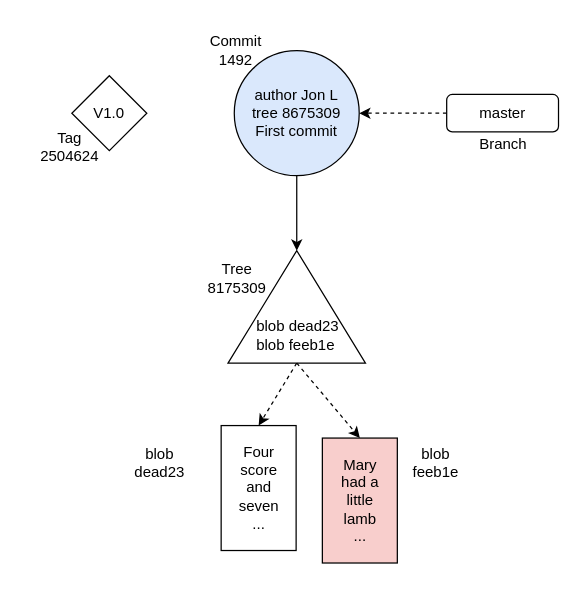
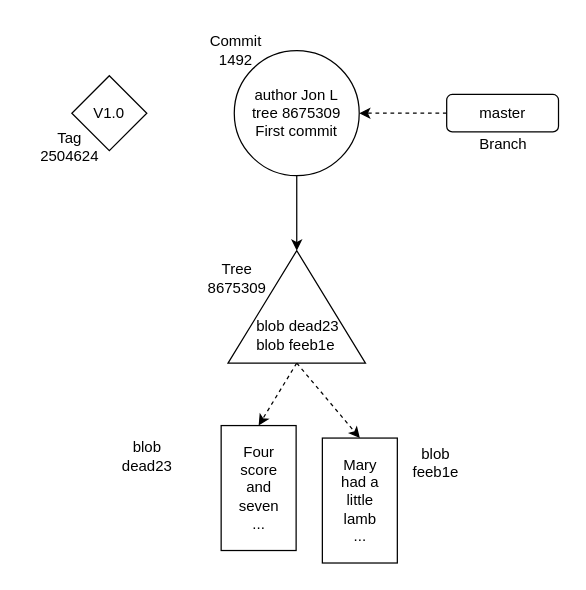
(297, 113) -> (297, 113)
(238, 278) -> (238, 278)
(159, 463) -> (146, 457)
(360, 501) -> (360, 501)
